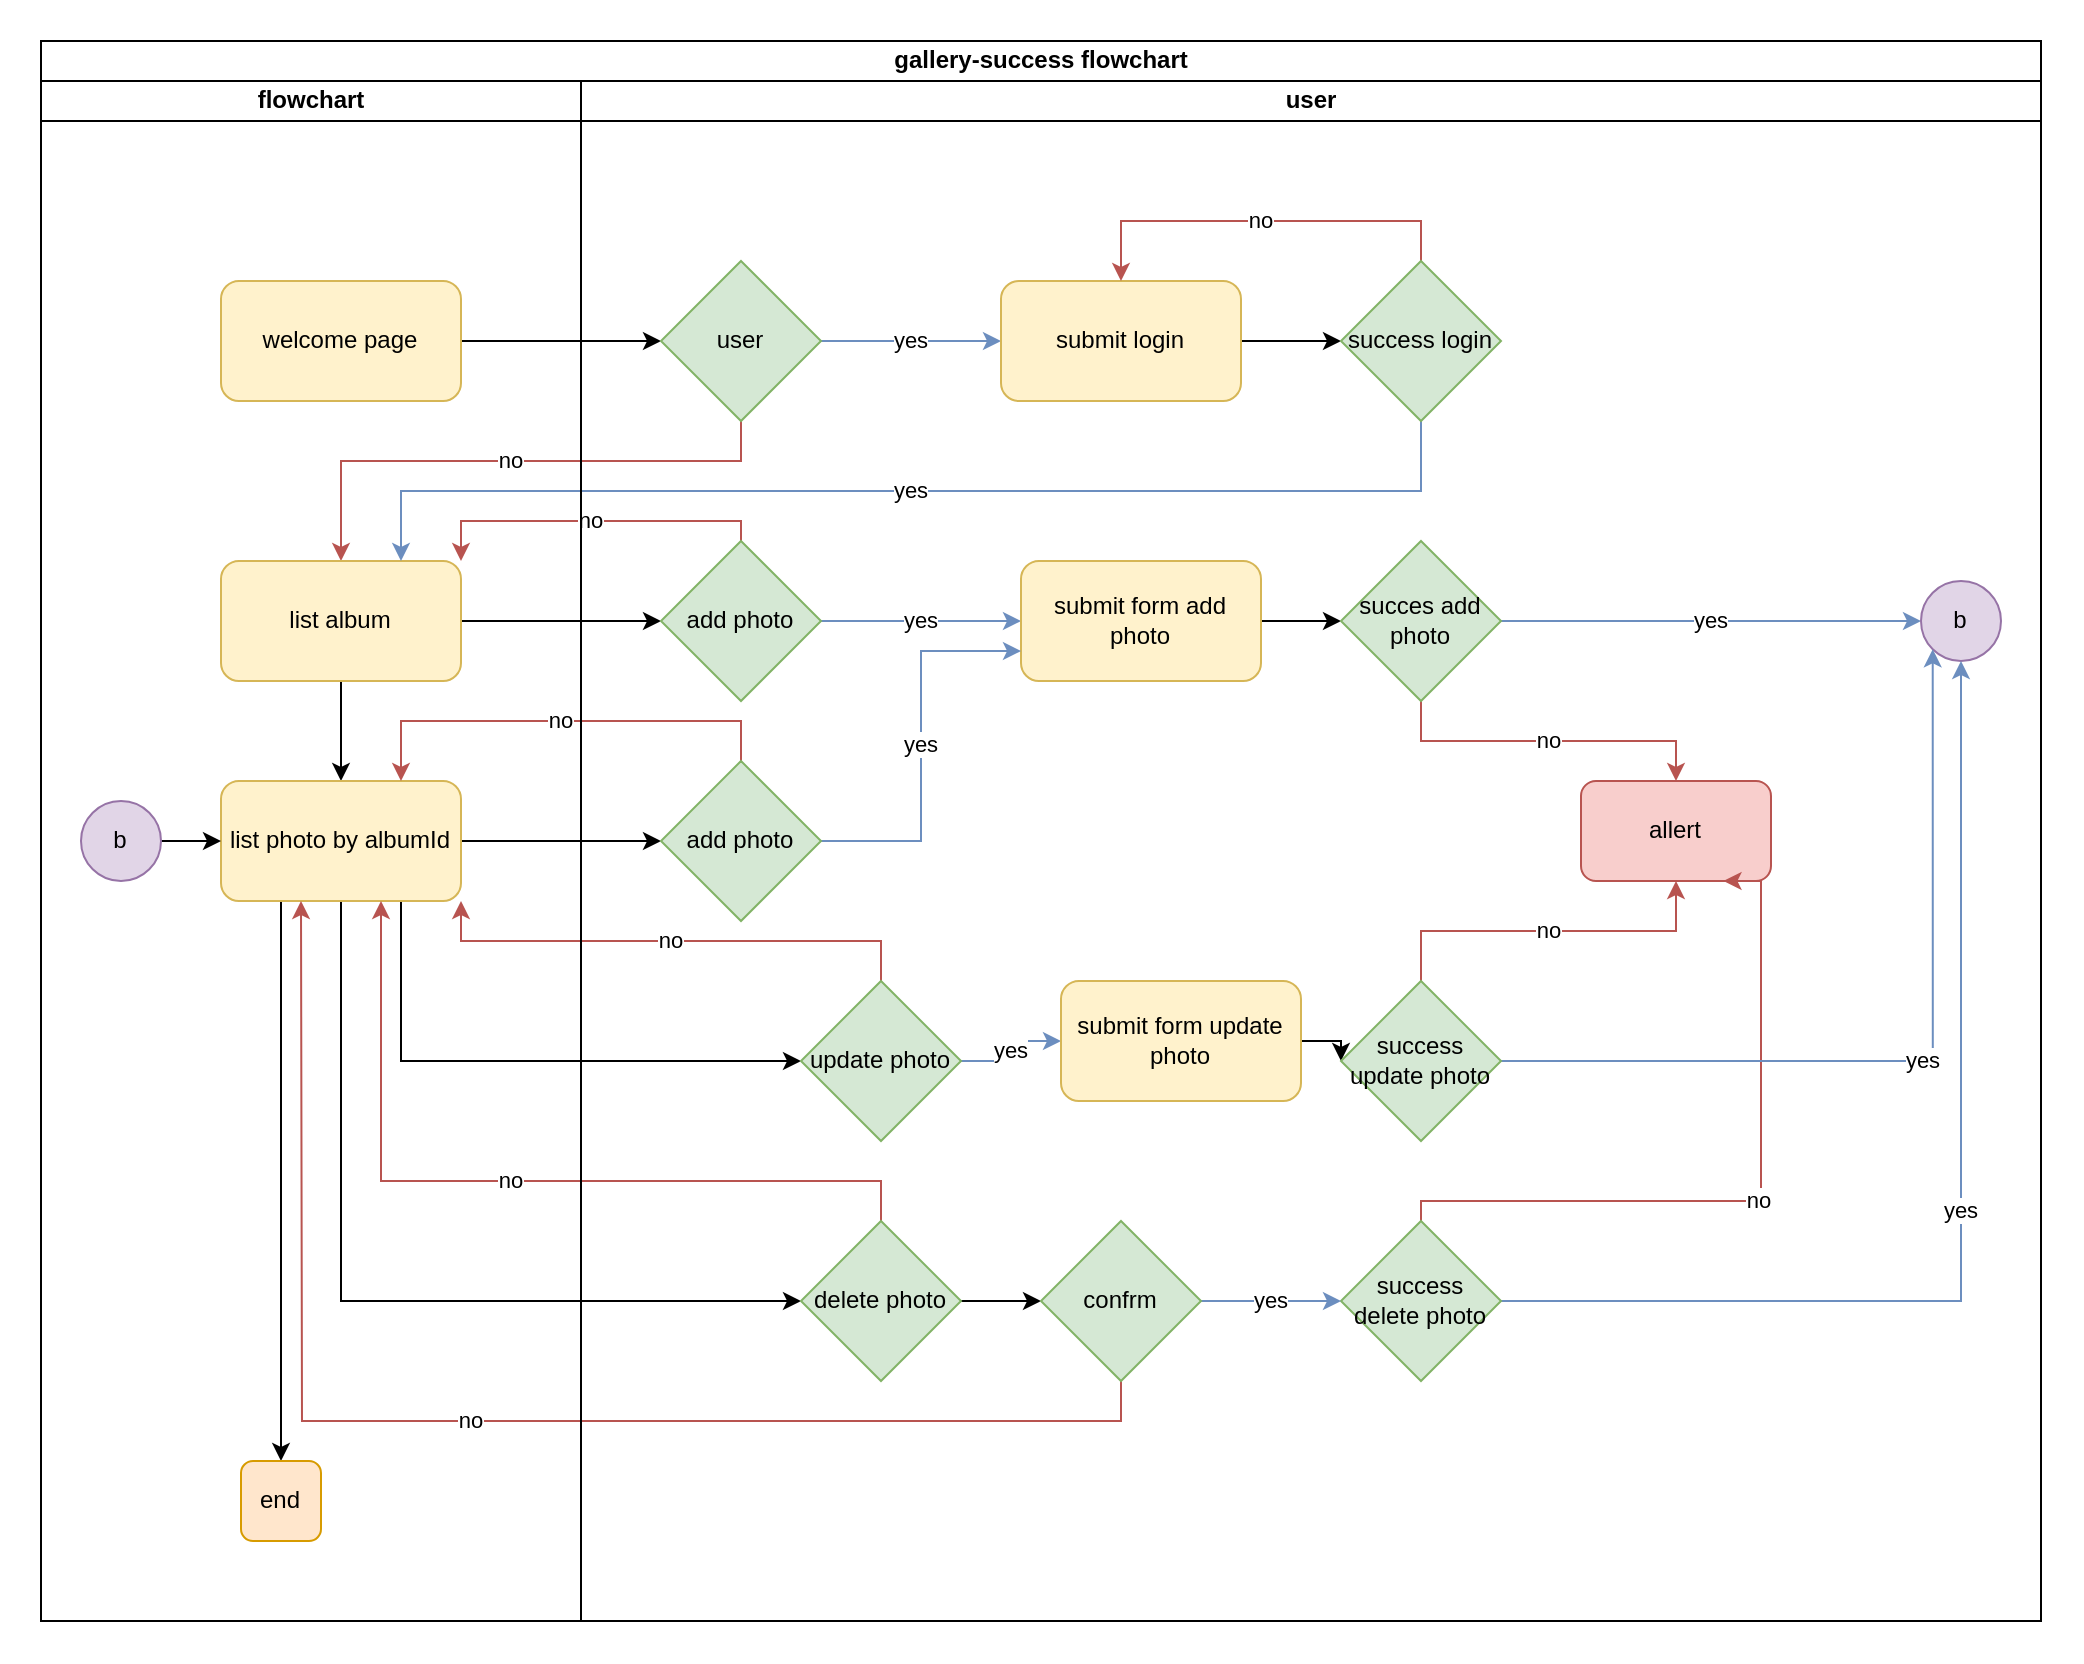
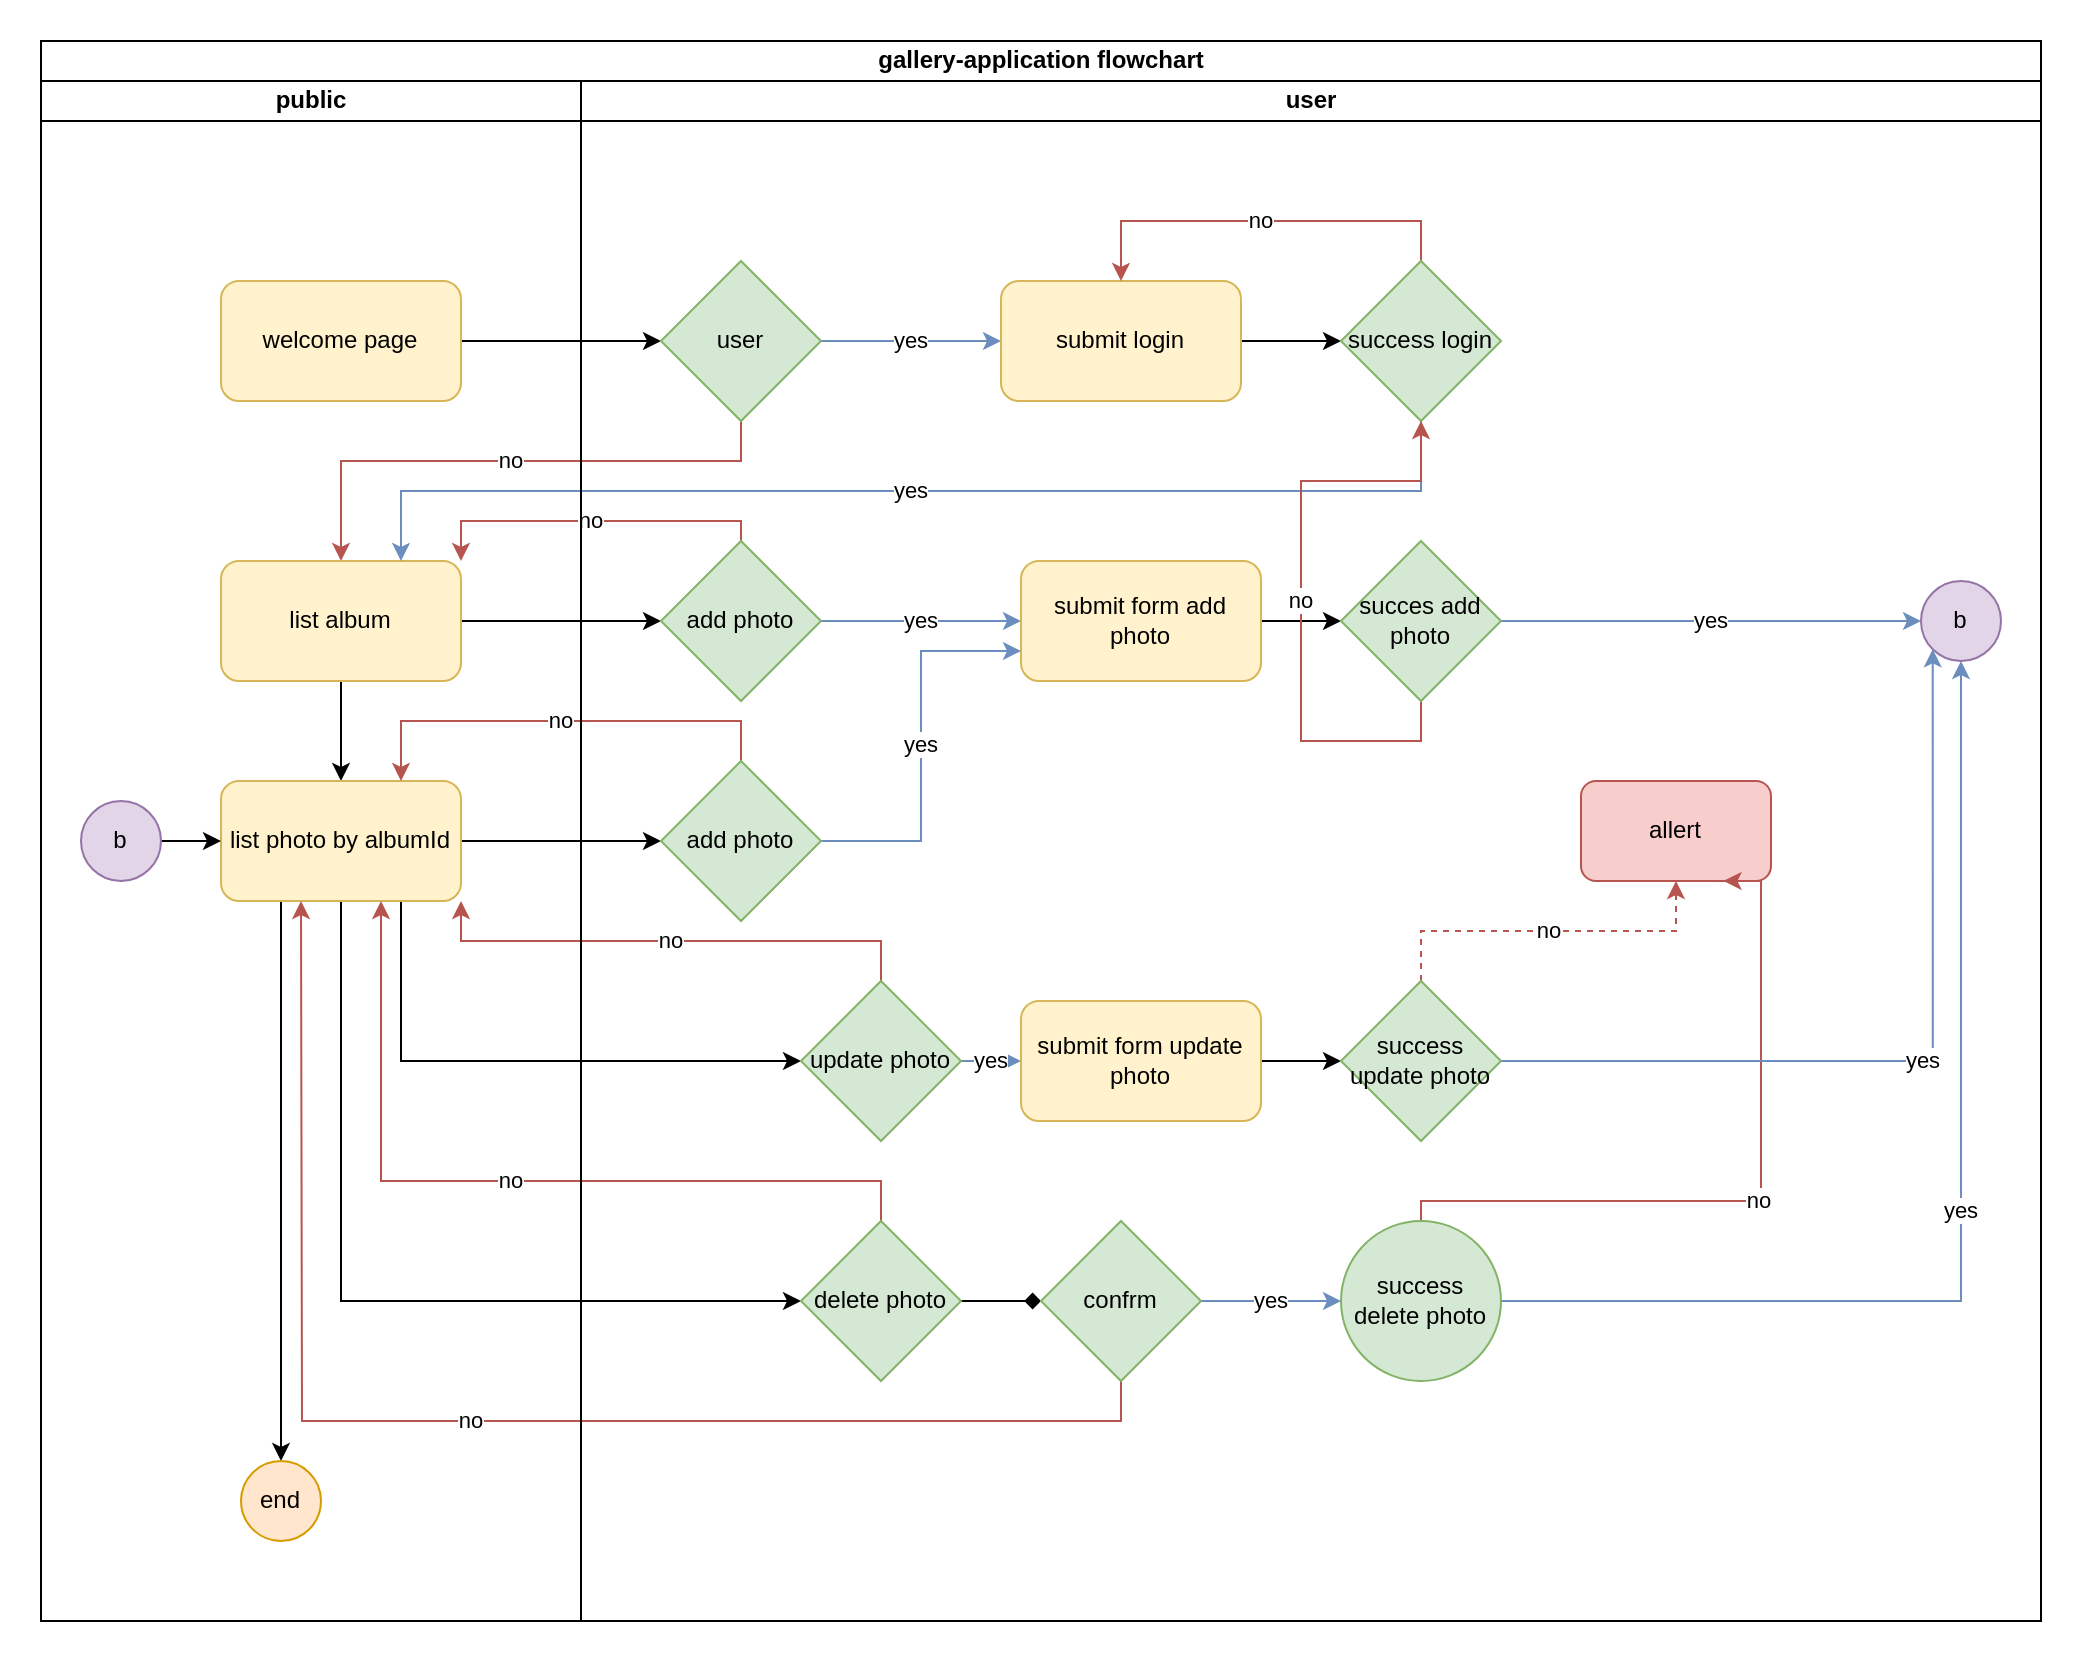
(1042, 61) -> (1042, 61)
(312, 101) -> (312, 101)
(1560, 741) -> (1301, 614)
(1456, 931) -> (1456, 931)
(1181, 1041) -> (1141, 1061)
(1025, 1301) -> (1024, 1301)
(1421, 1301) -> (1421, 1301)
(281, 1501) -> (281, 1501)
